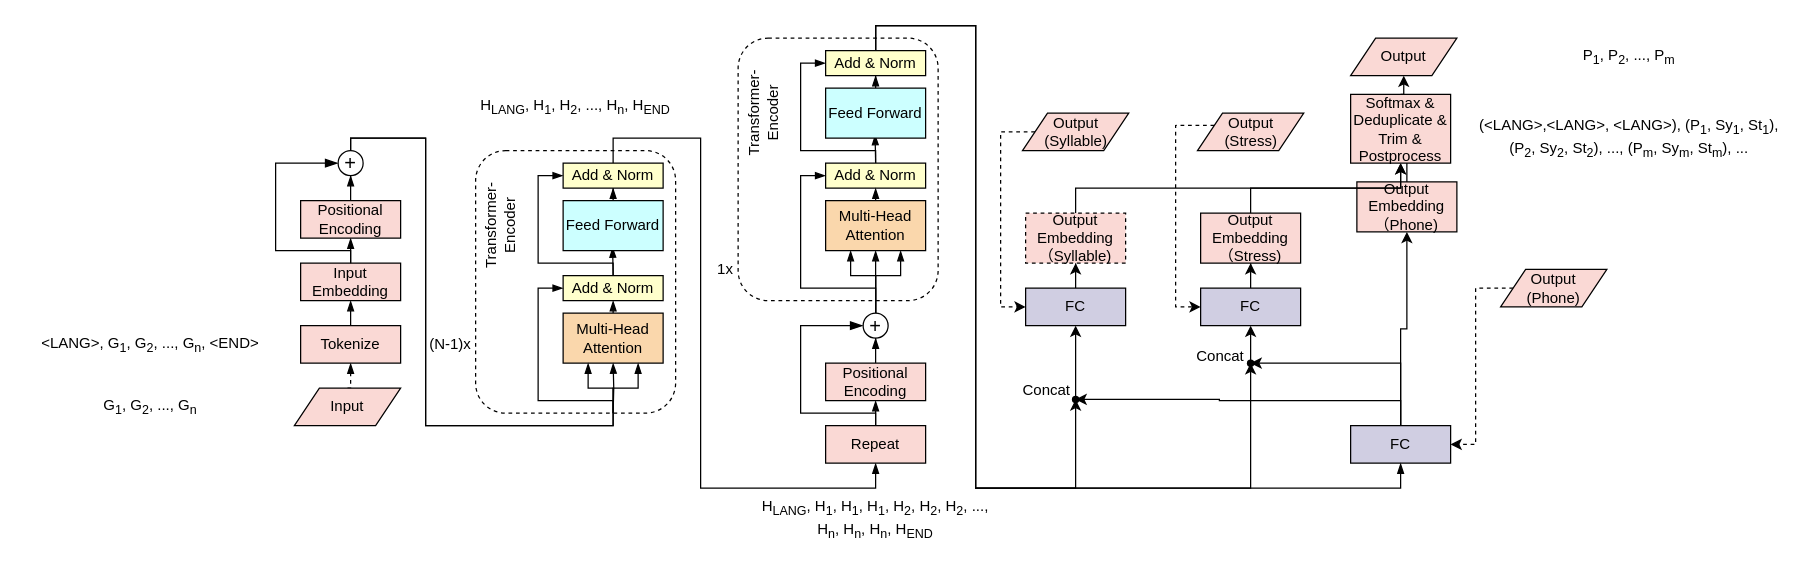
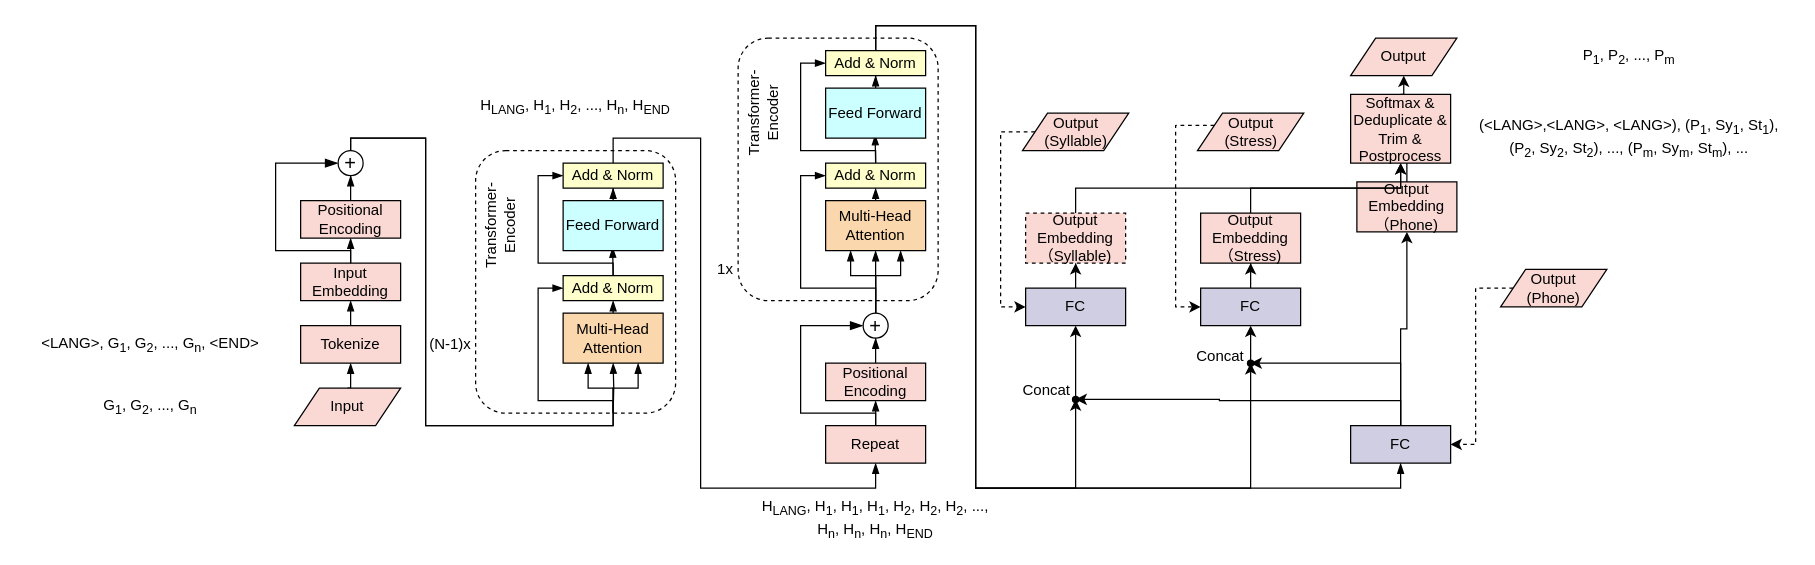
(351, 383) -> (351, 383)
